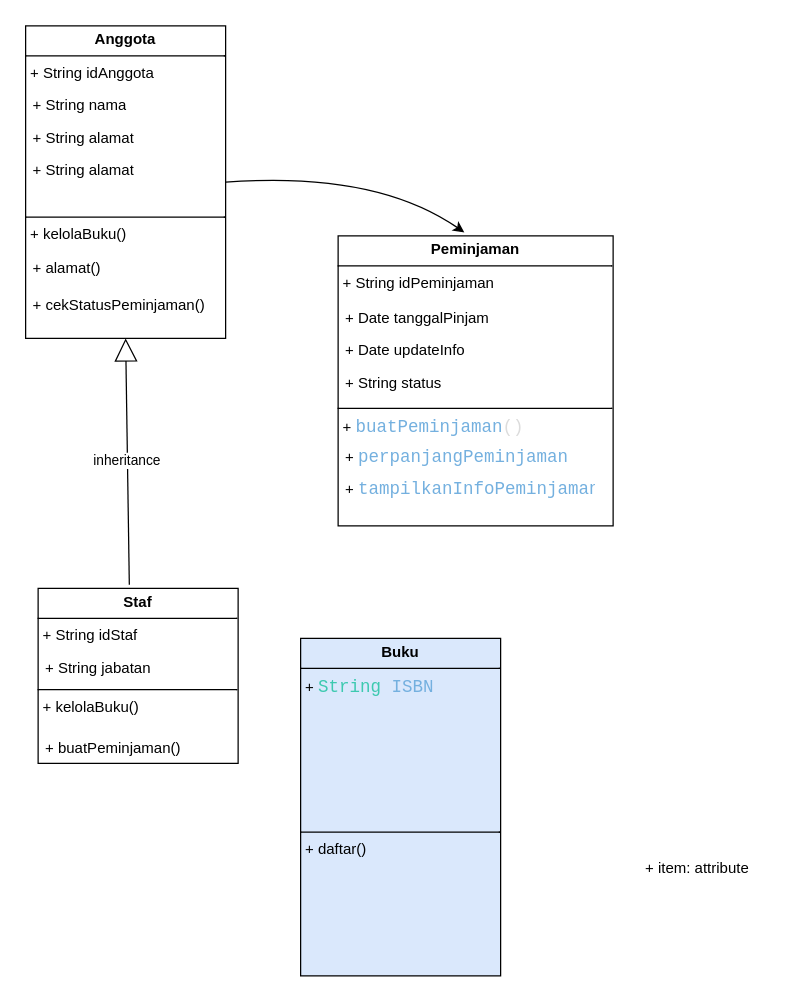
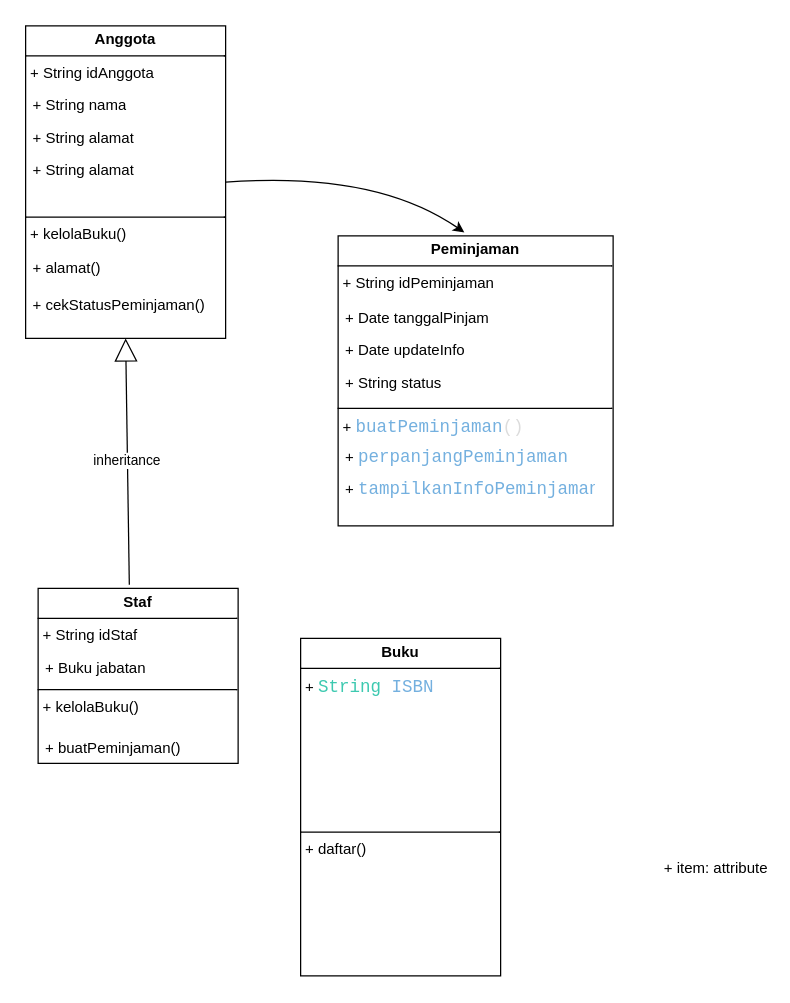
(102, 677) -> (101, 668)
(401, 807) -> (401, 807)
(701, 867) -> (719, 867)
